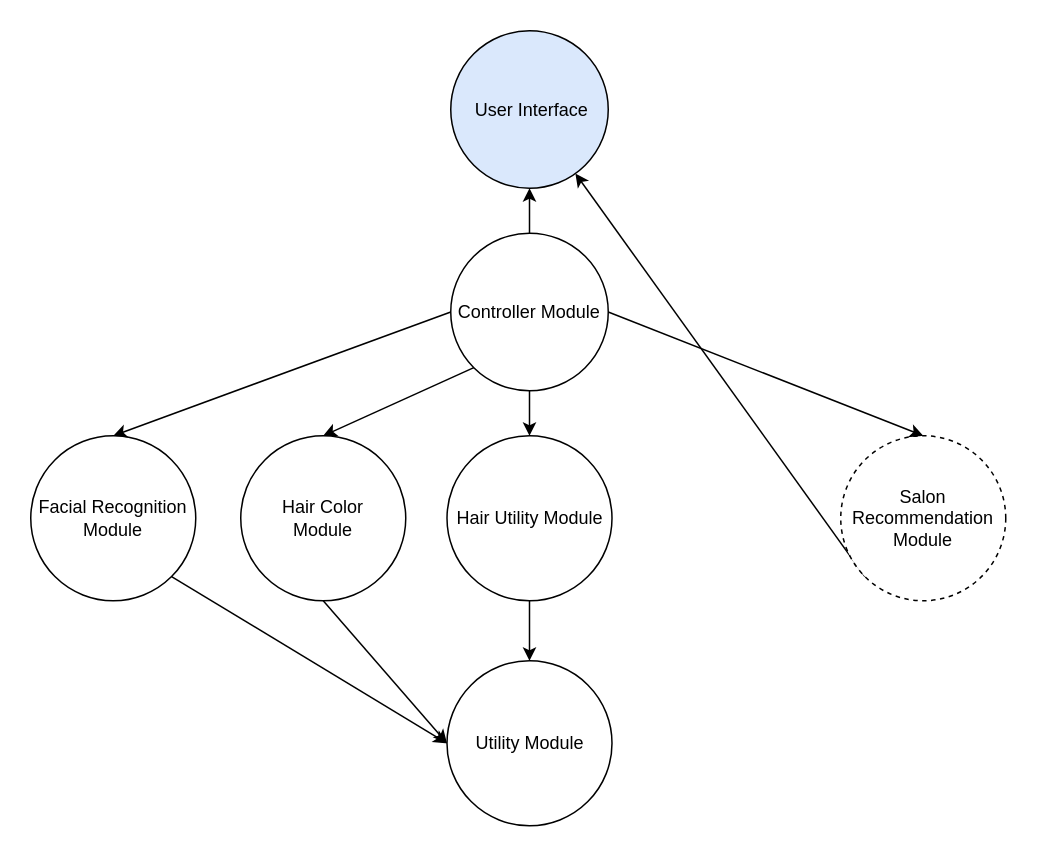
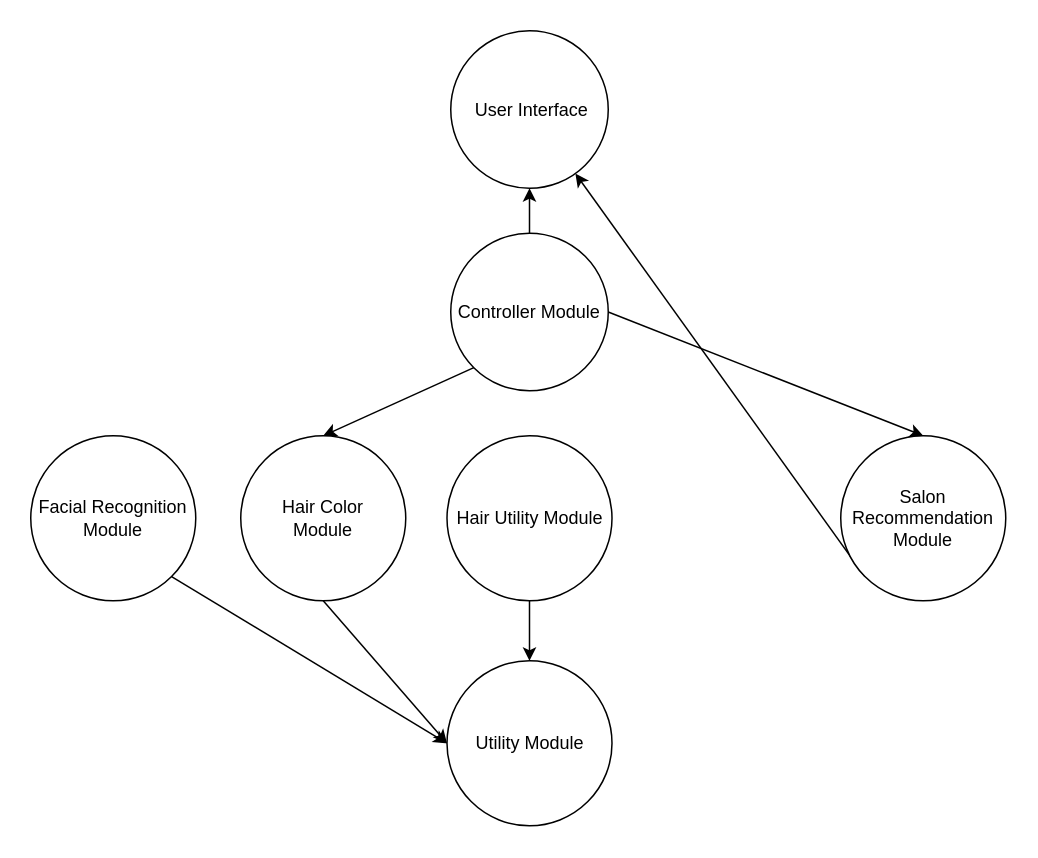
(530, 110) -> (530, 110)
(287, 372) -> none
(530, 408) -> none
(923, 518) -> (923, 518)
